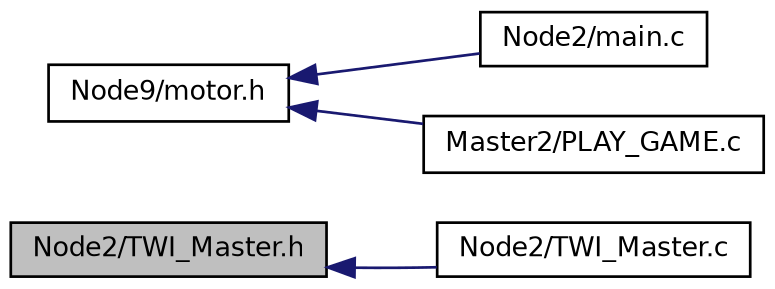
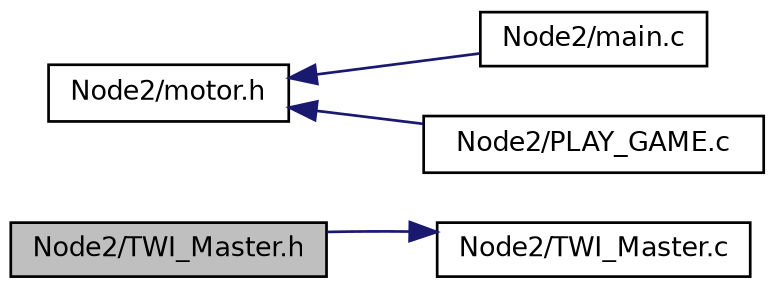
(169, 93) -> (169, 93)
(594, 144) -> (594, 144)
(396, 268) -> (369, 231)
